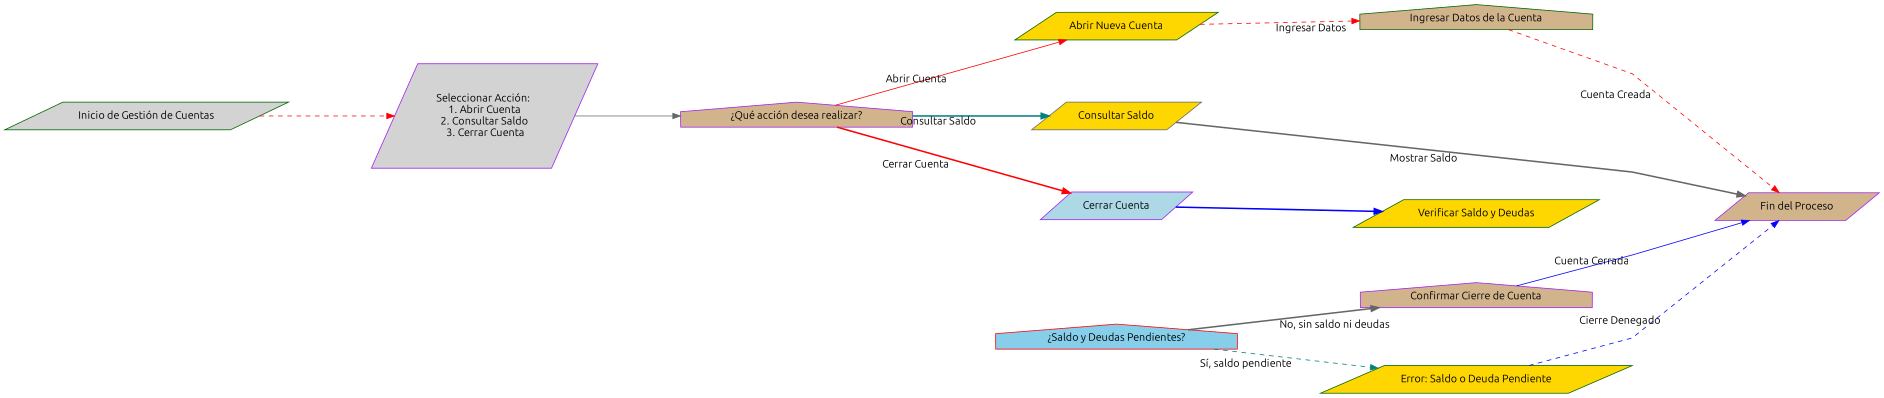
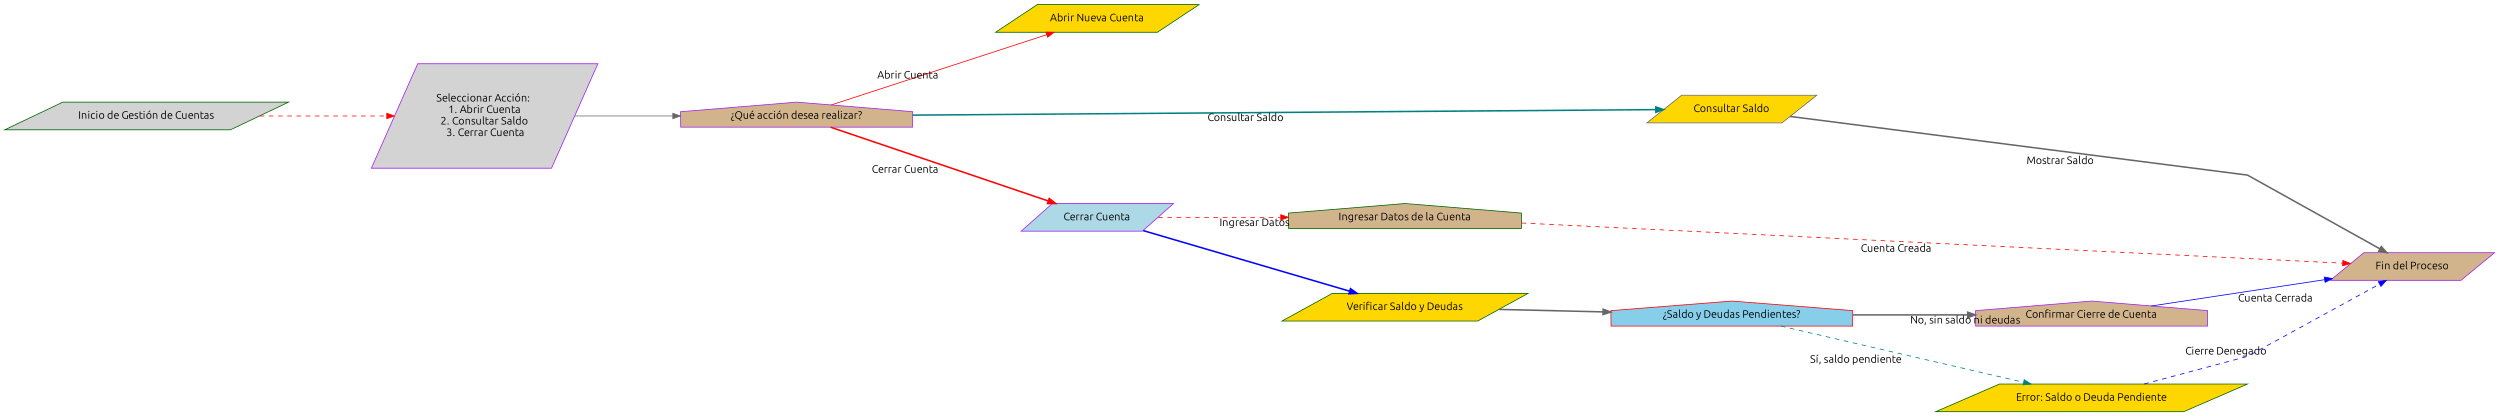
(1276, 23) -> (1219, 217)
none -> (1551, 311)
